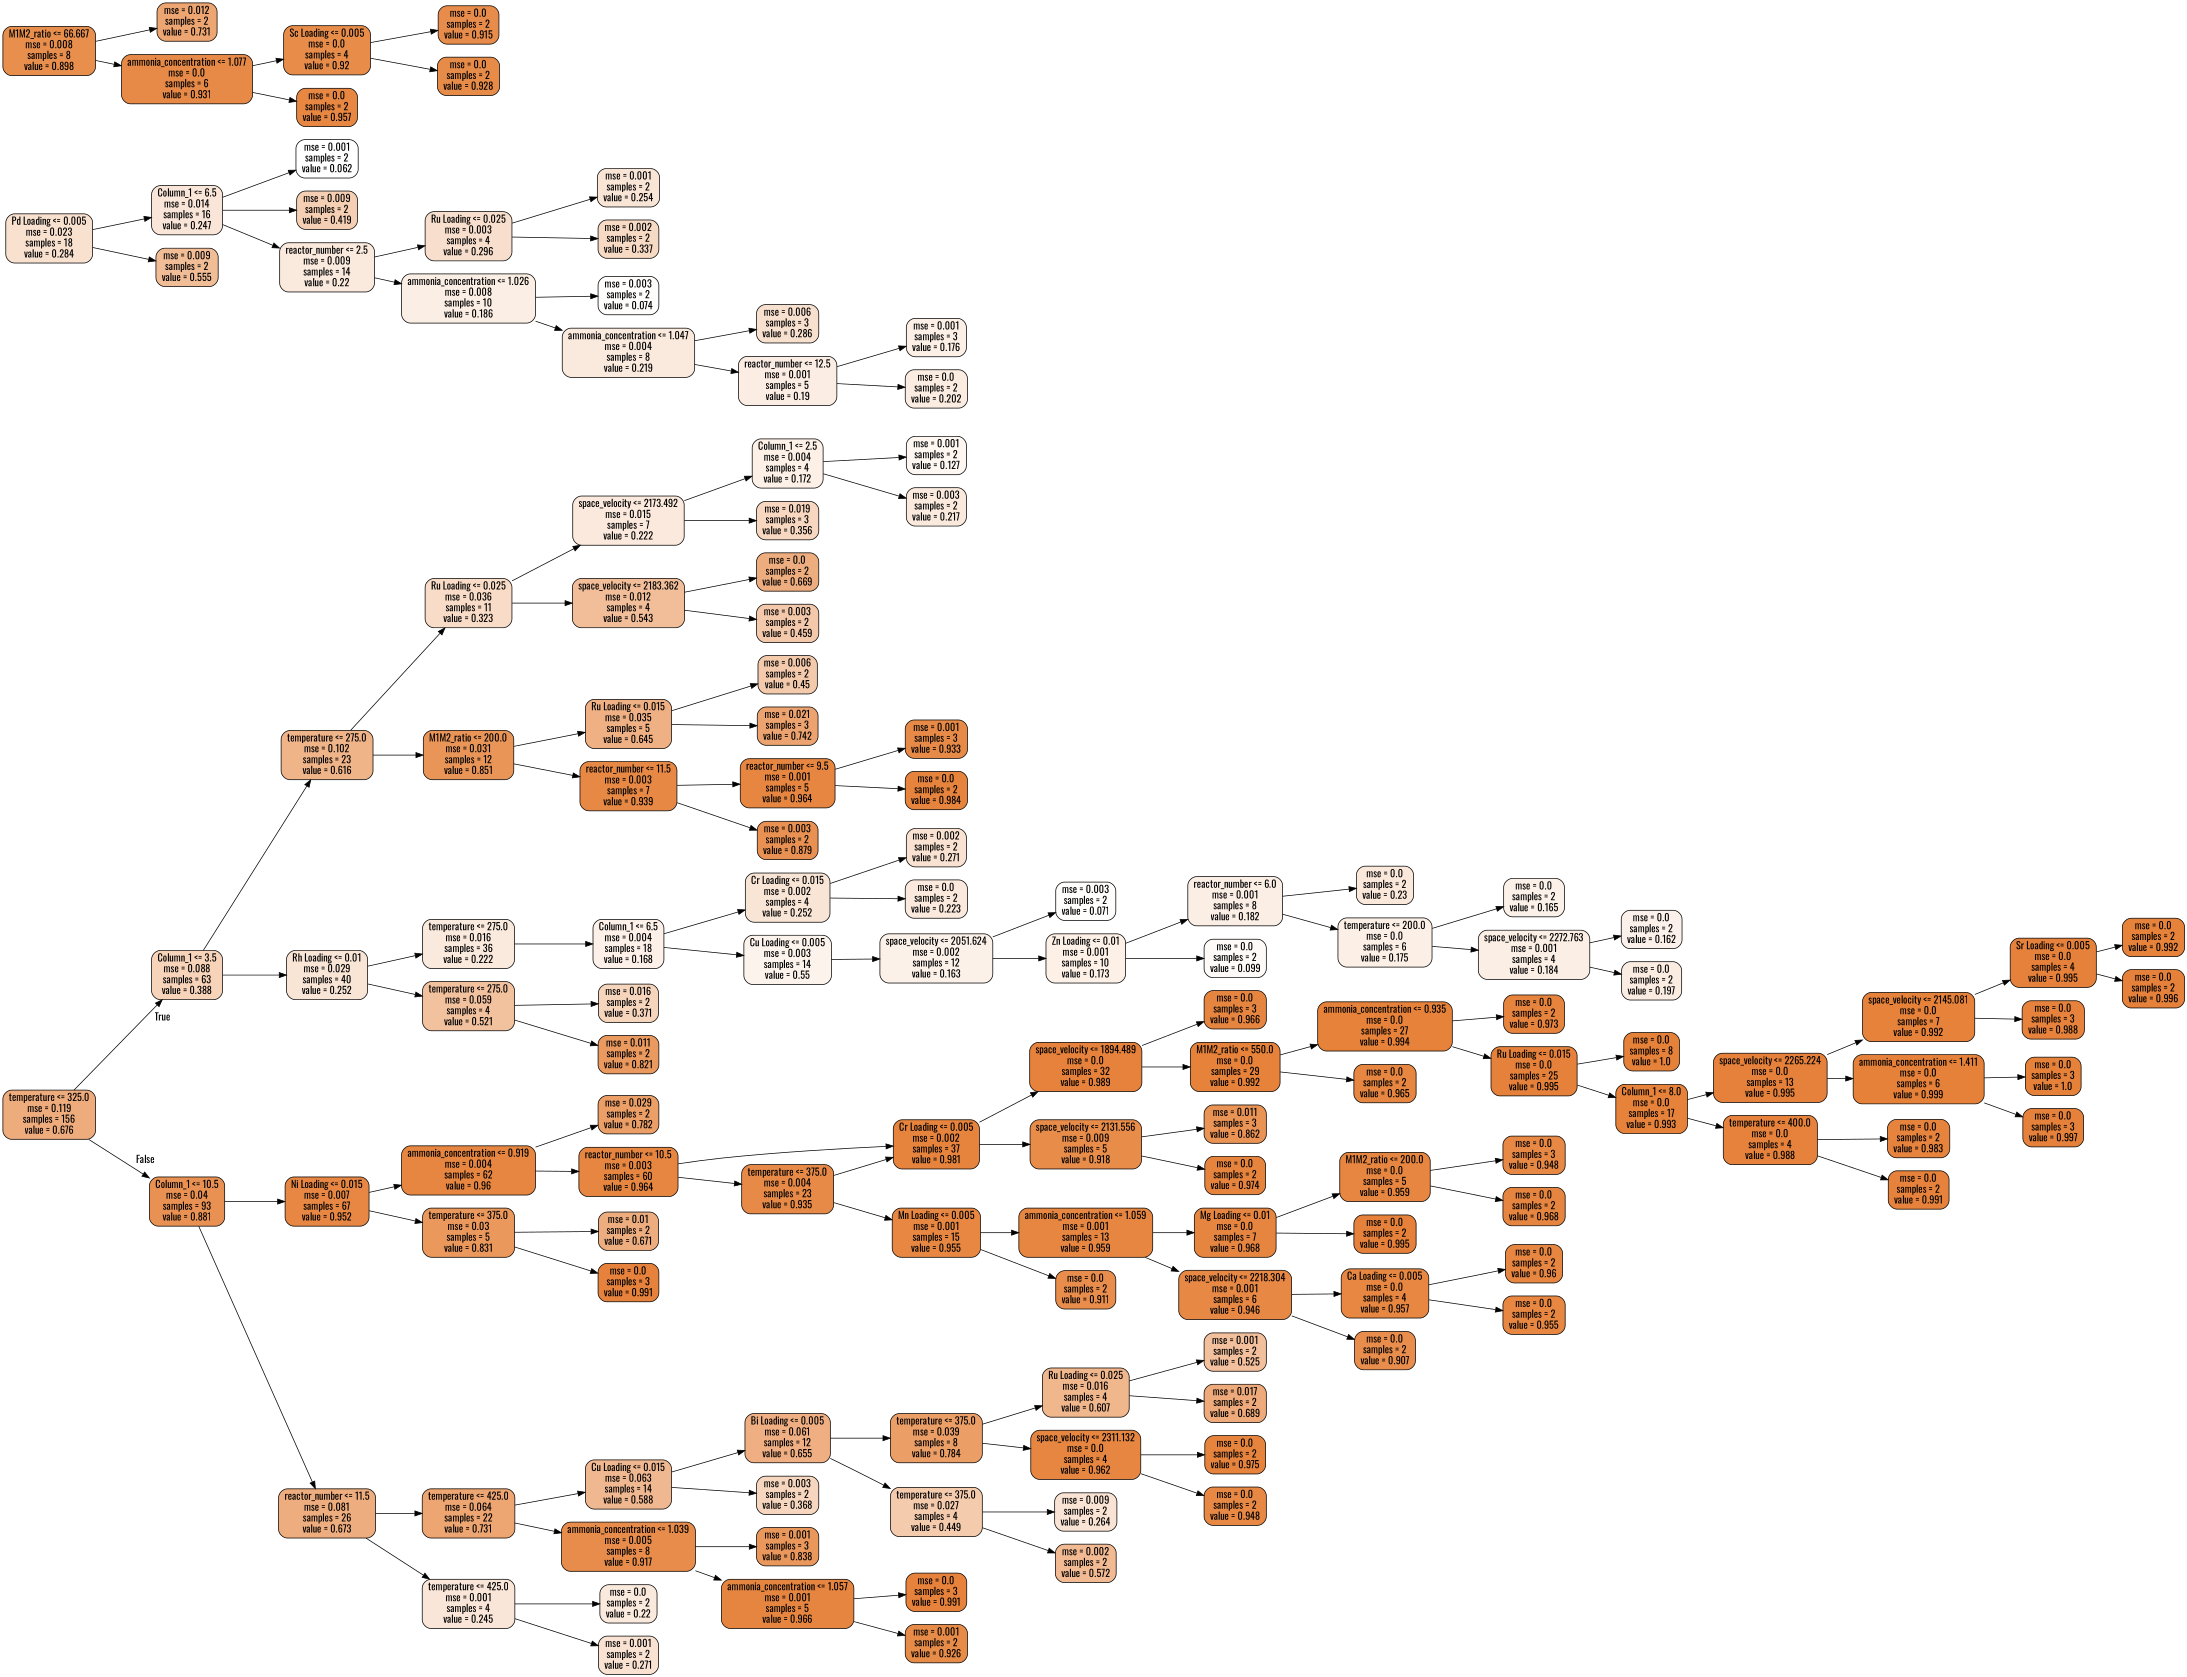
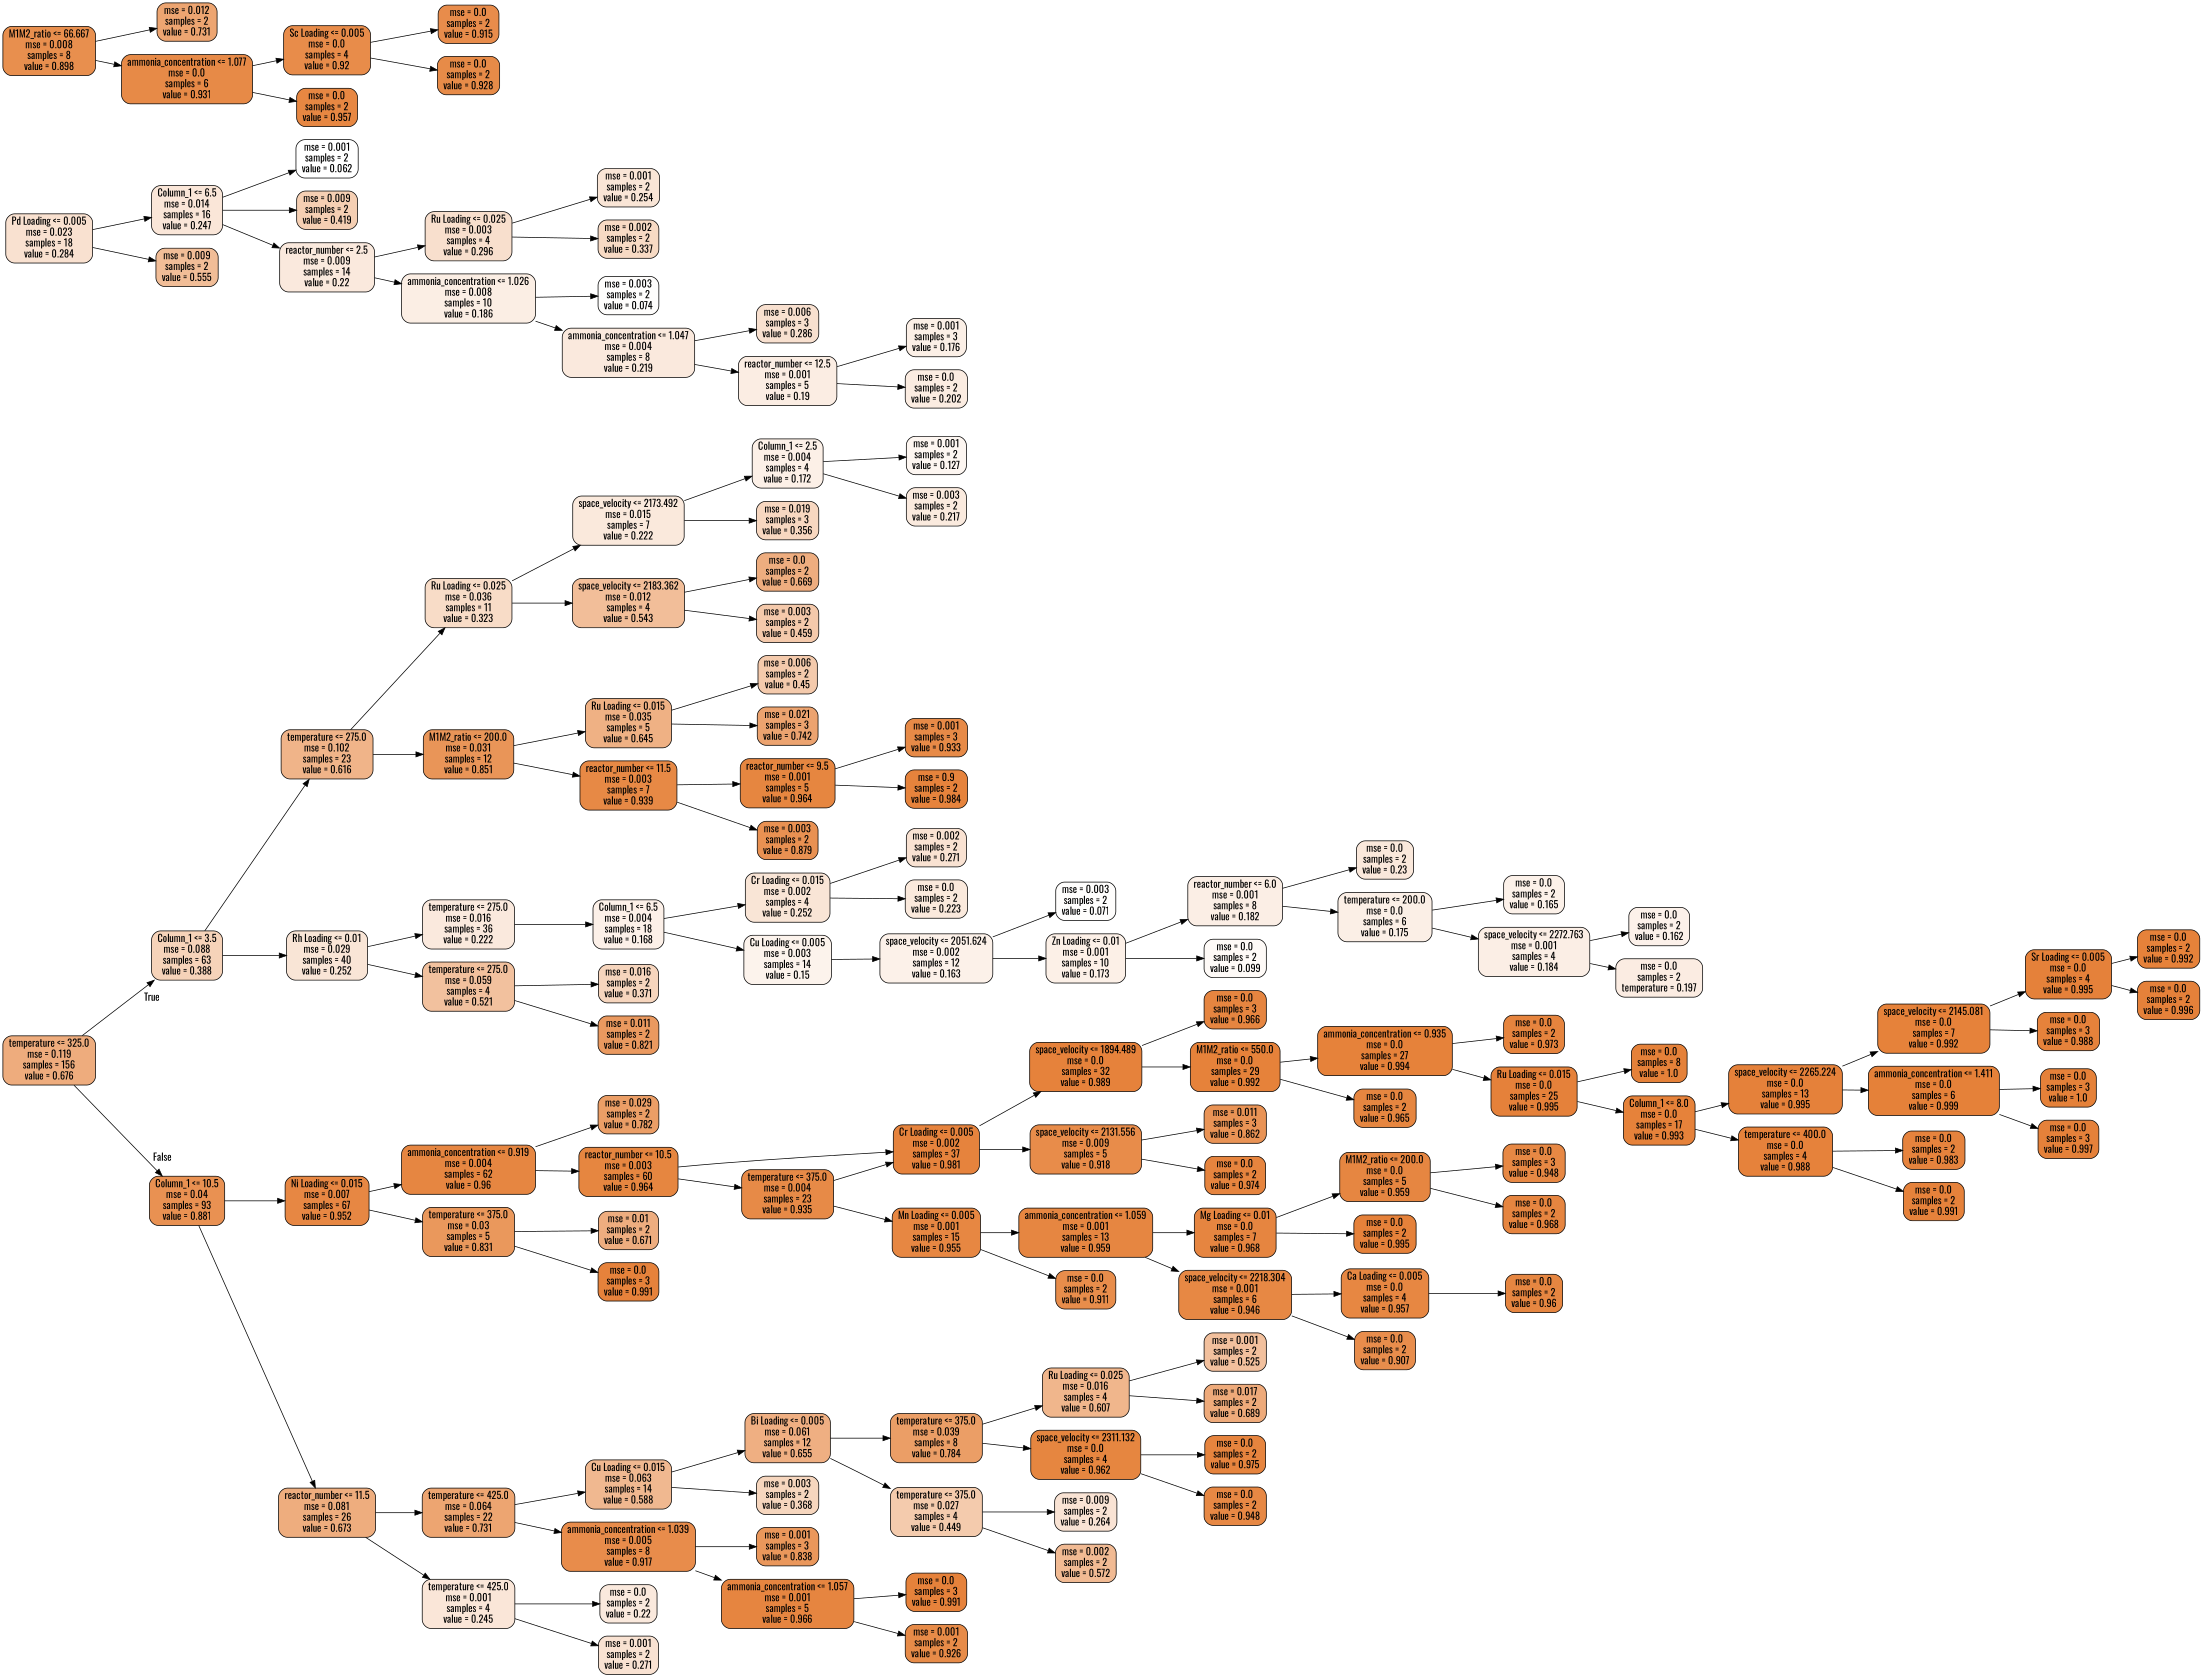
(936, 791) -> (936, 789)
(788, 960) -> (788, 960)
(1652, 981) -> (1659, 978)
(1534, 1315) -> none
